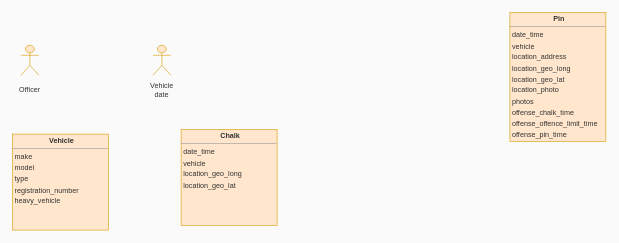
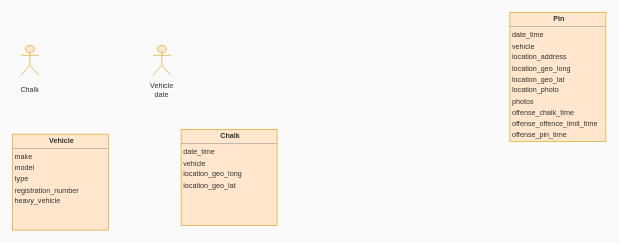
(30, 90) -> (30, 90)
